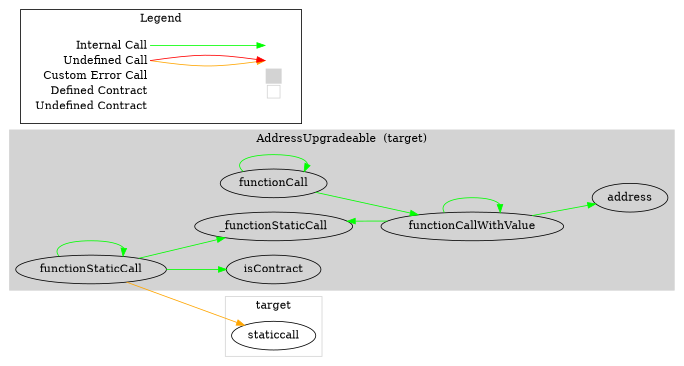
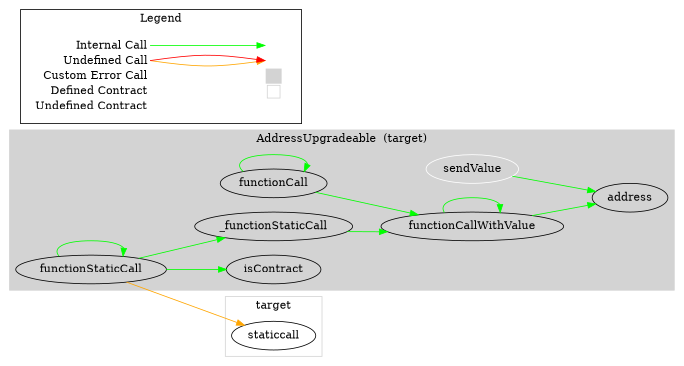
none -> (472, 169)
(371, 221) -> (363, 232)
